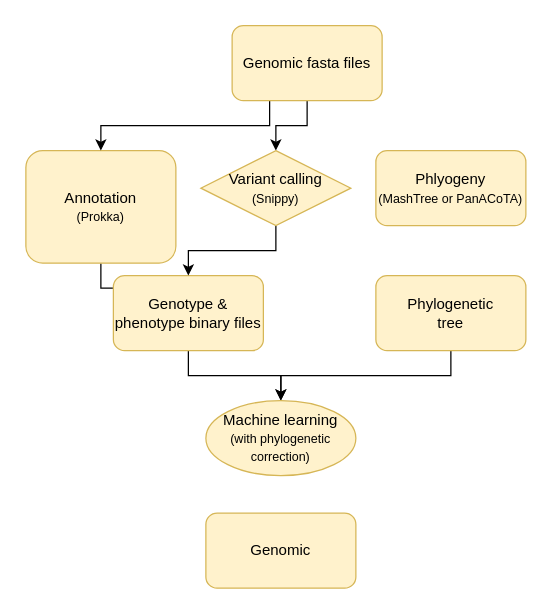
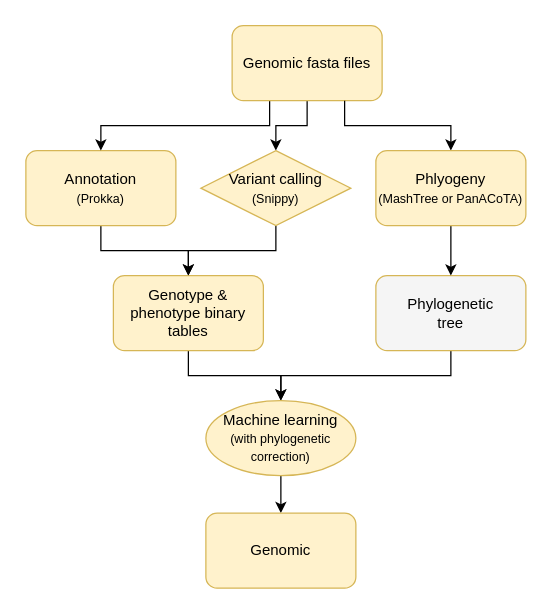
none -> (393, 126)
(101, 207) -> (101, 188)
none -> (451, 247)
(188, 313) -> (188, 313)
(451, 313) -> (451, 313)
none -> (281, 499)
